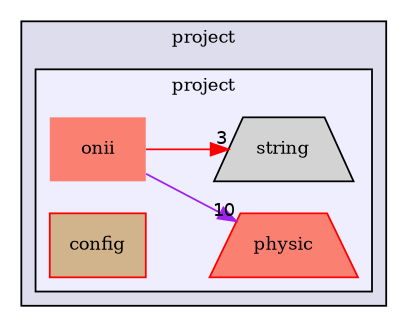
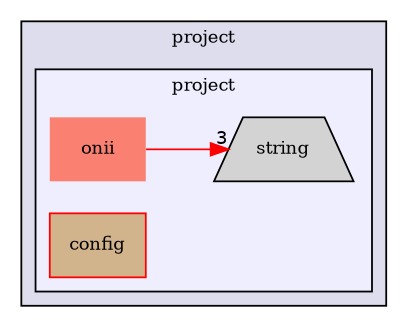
(284, 245) -> none
